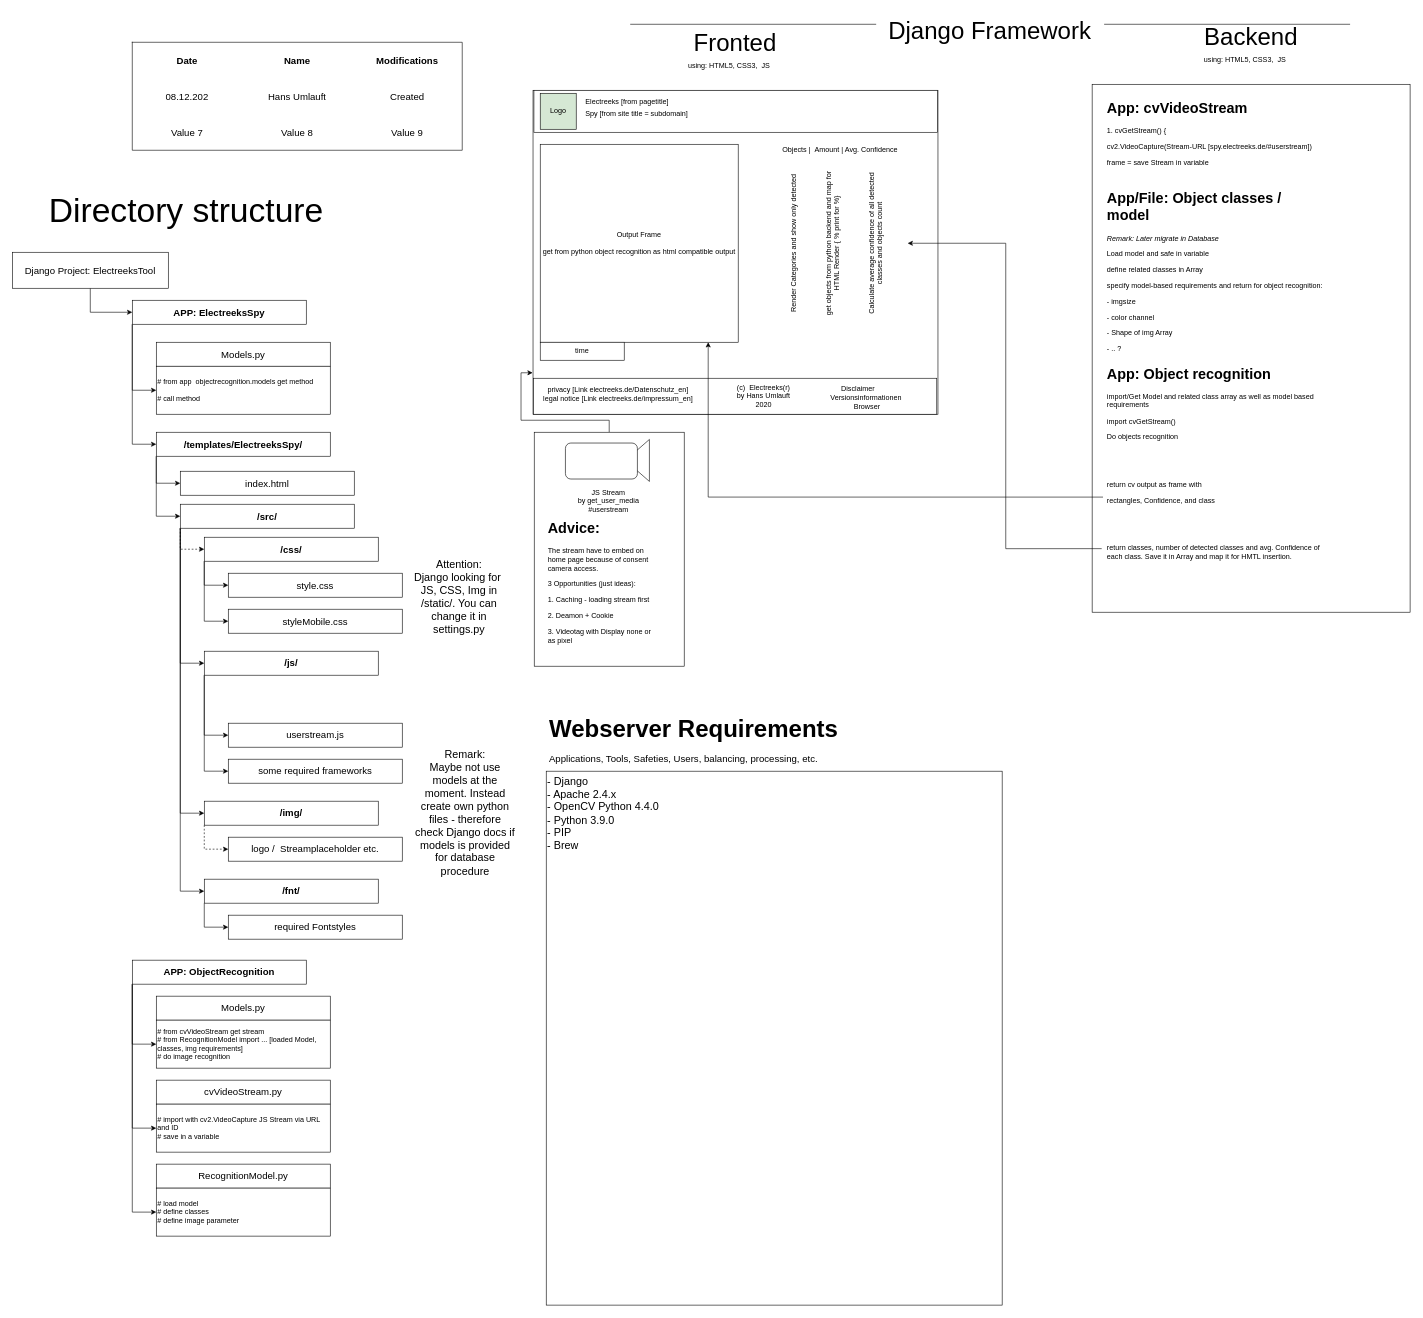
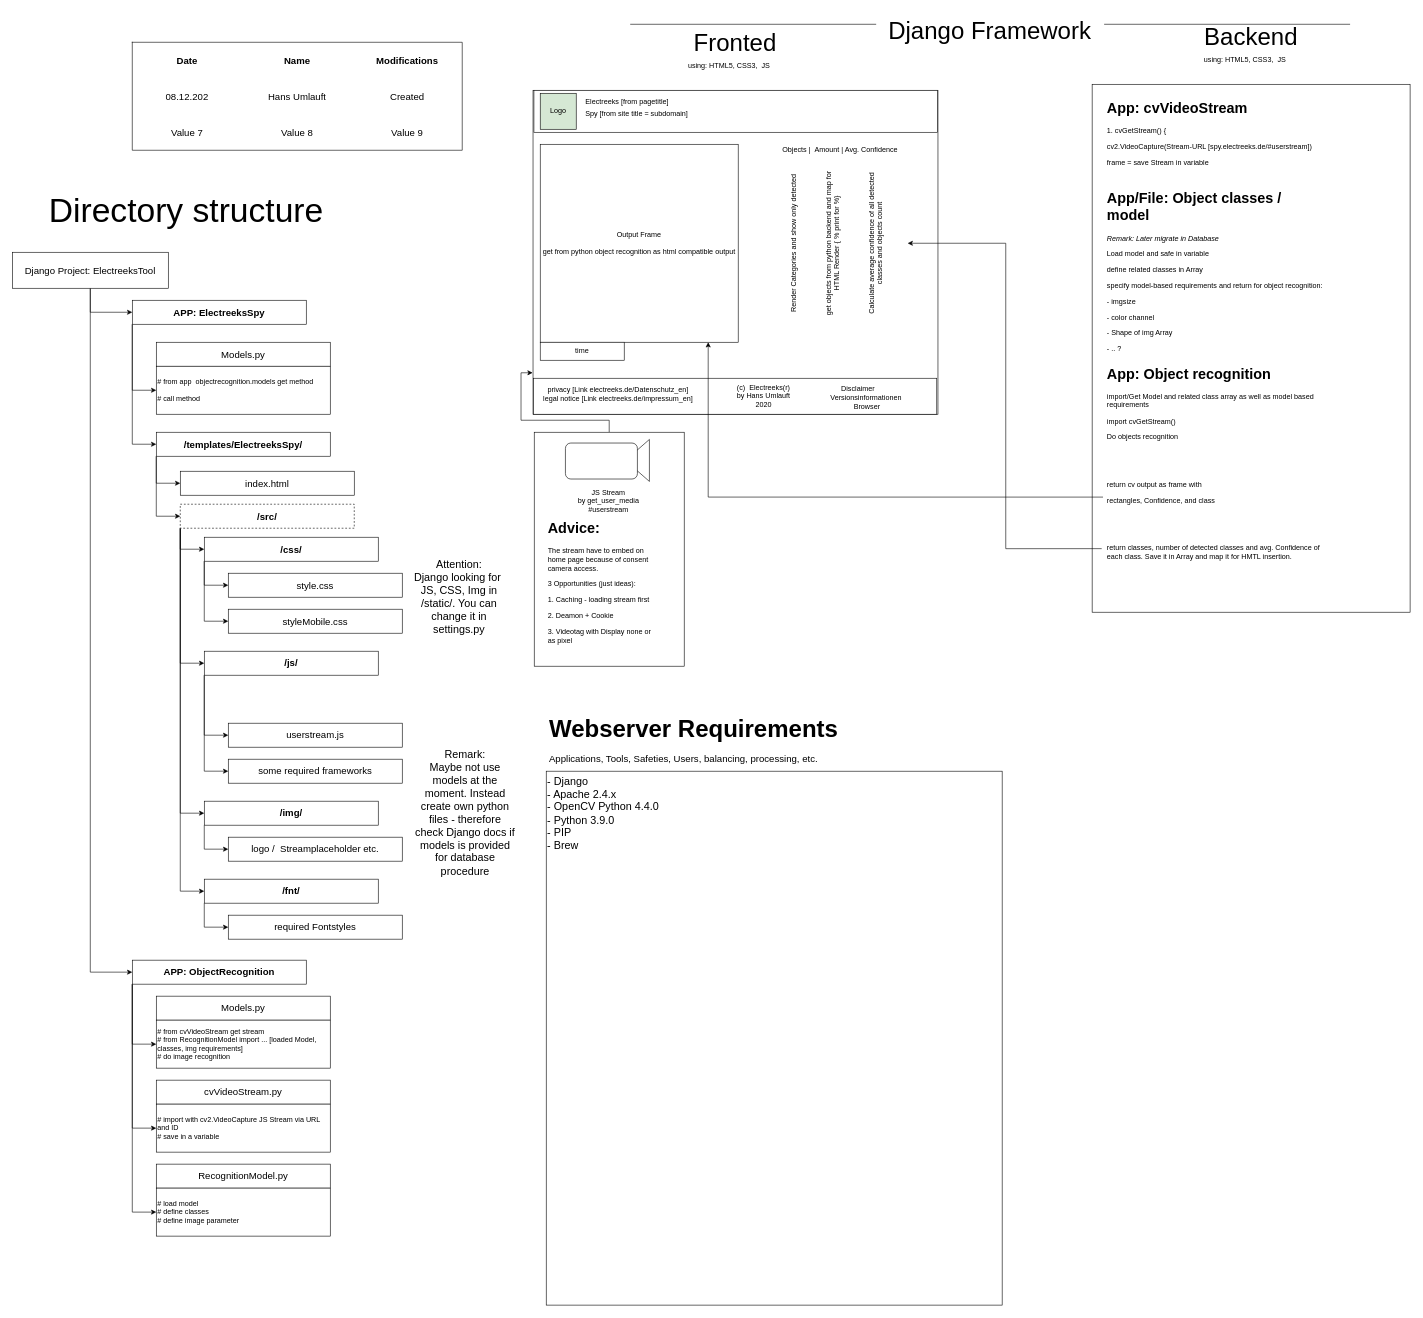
(267, 516) -> (267, 516)
(191, 549) -> (191, 549)
(204, 847) -> (204, 847)
none -> (90, 971)
